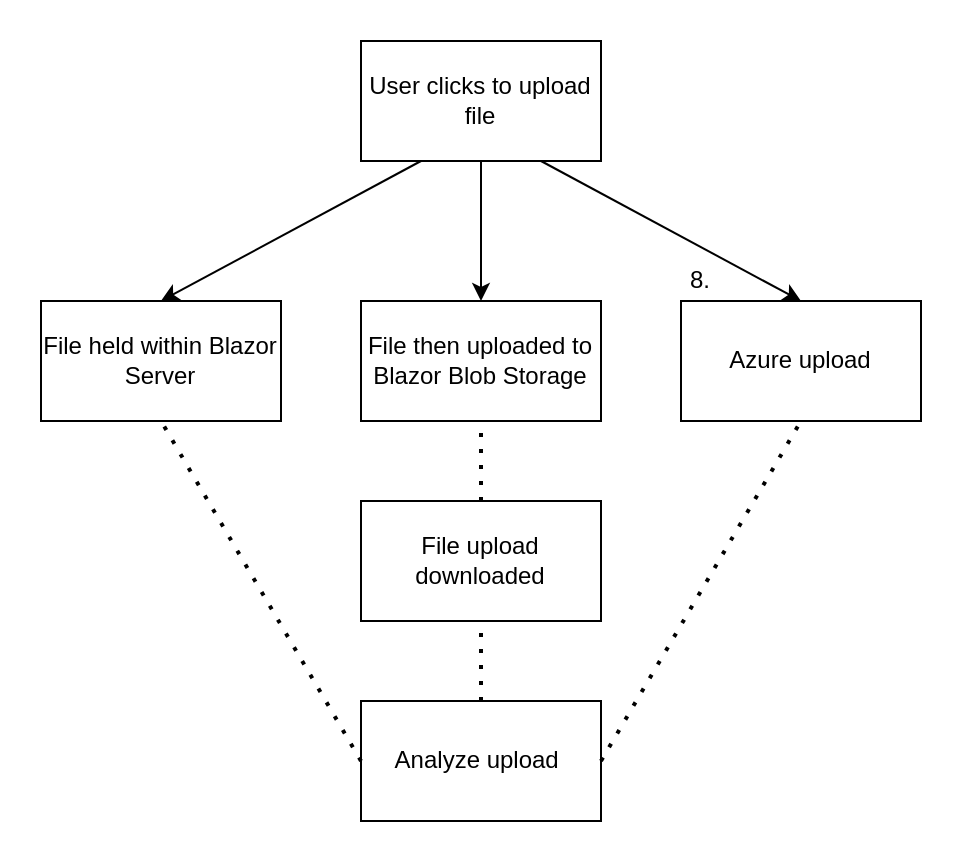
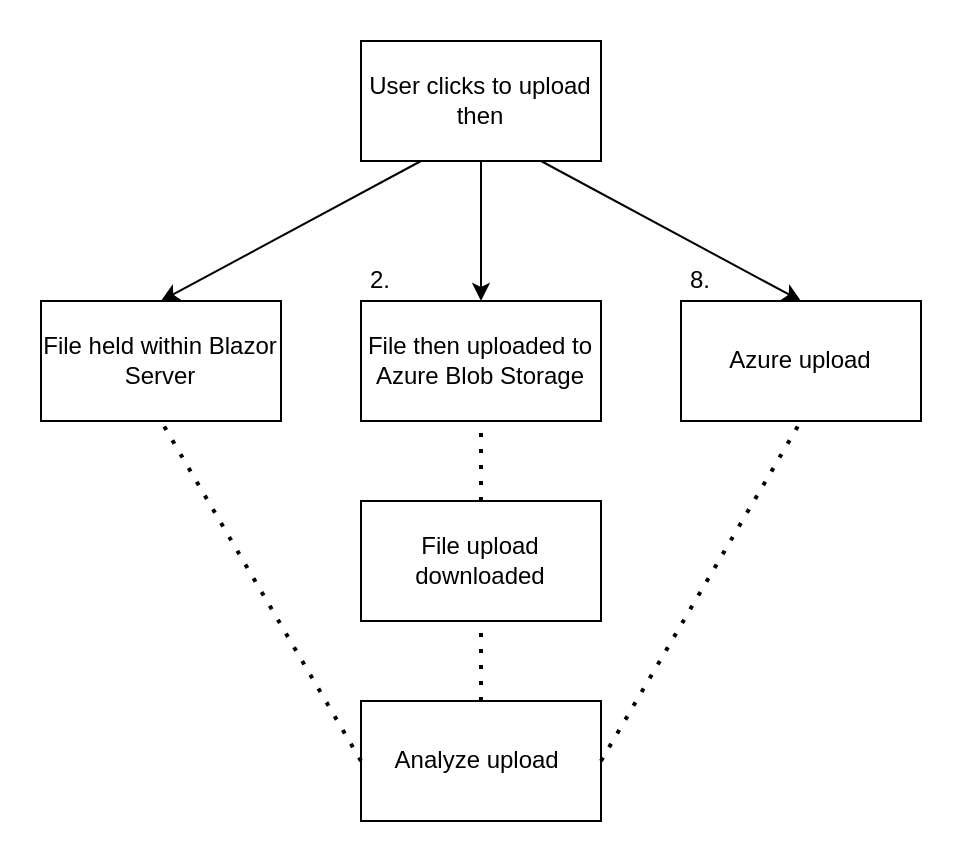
(481, 101) -> (481, 101)
none -> (381, 281)
(481, 361) -> (481, 361)
